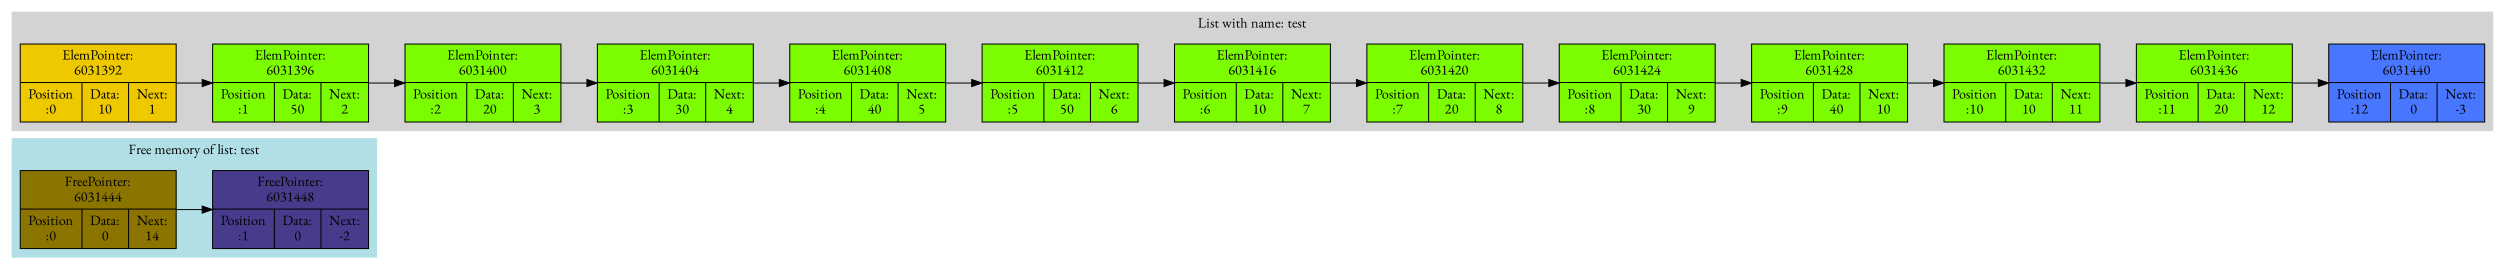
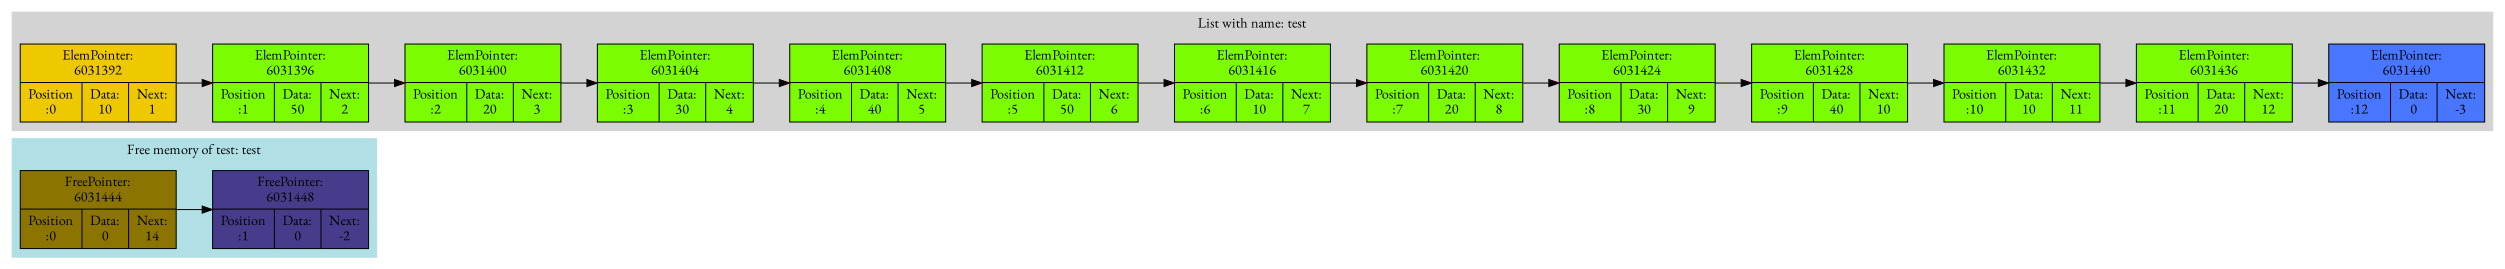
(194, 150) -> (194, 150)
